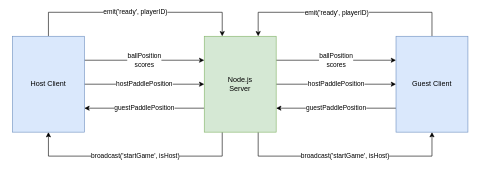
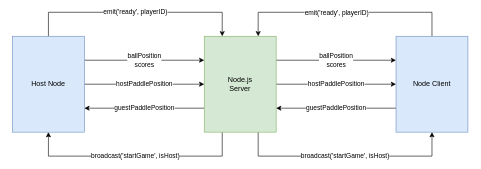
(48, 84) -> (48, 84)
(432, 84) -> (432, 84)
